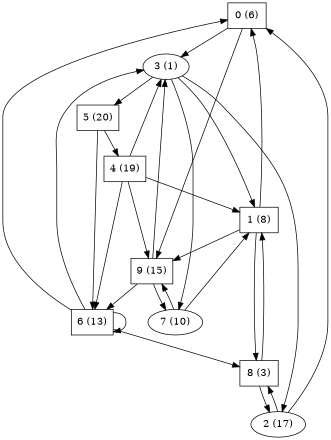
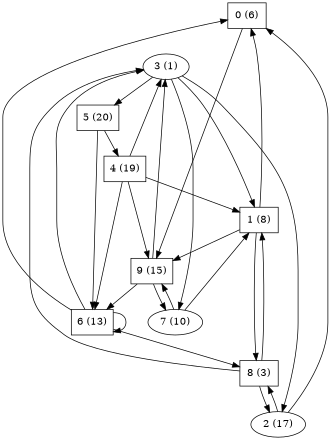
(208, 41) -> (30, 268)
